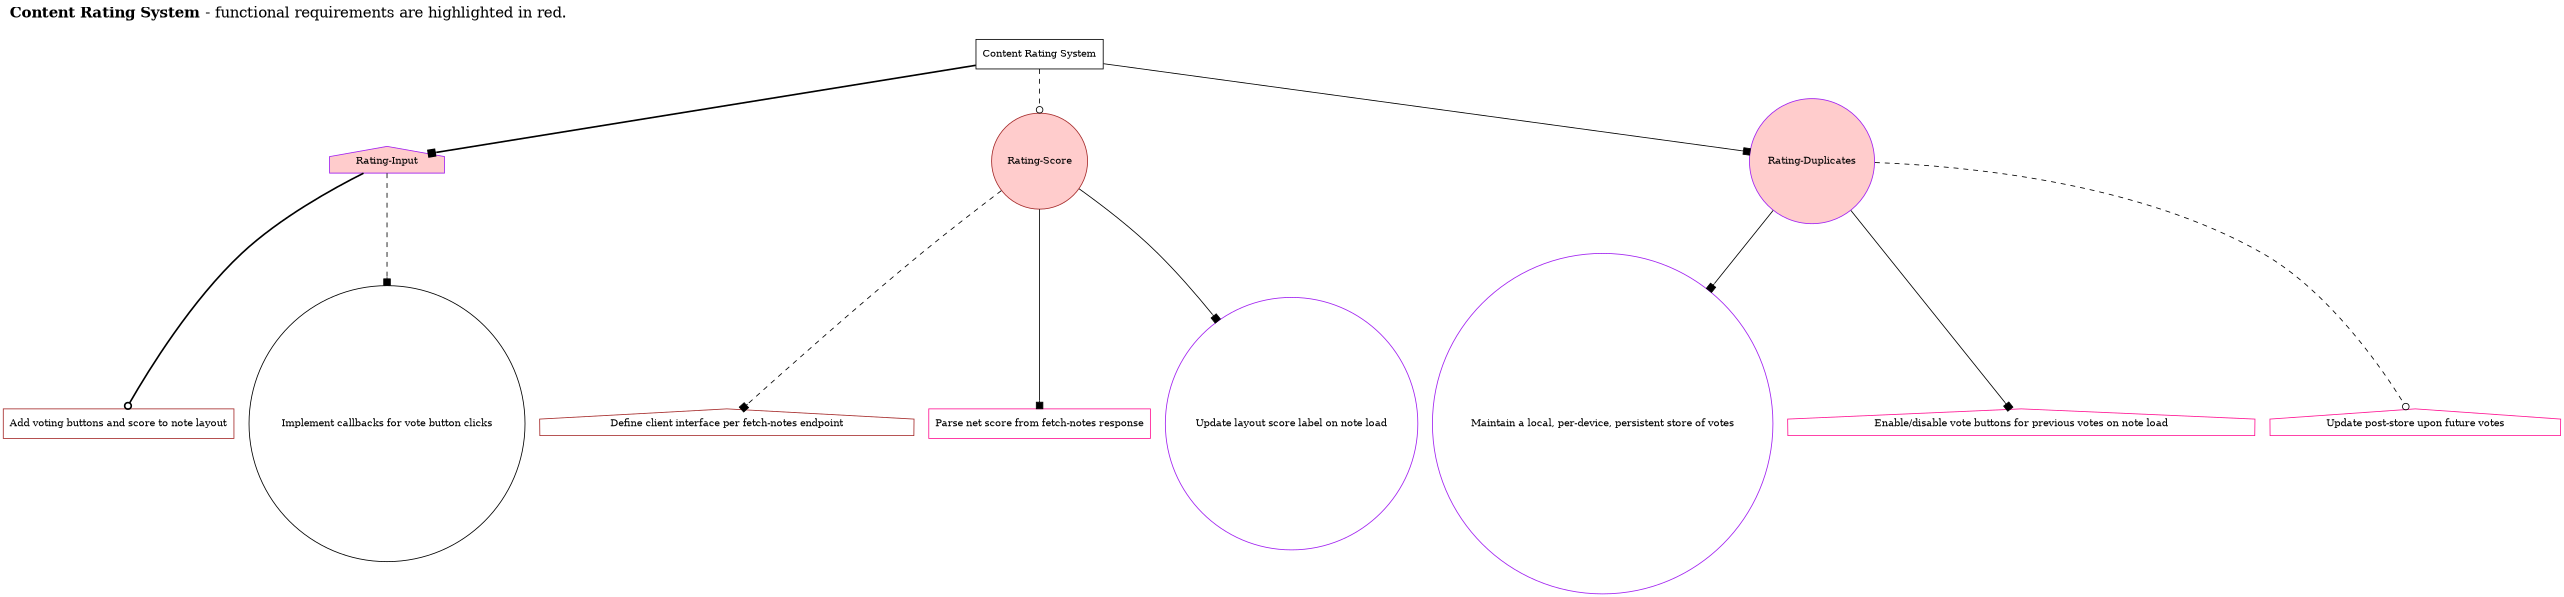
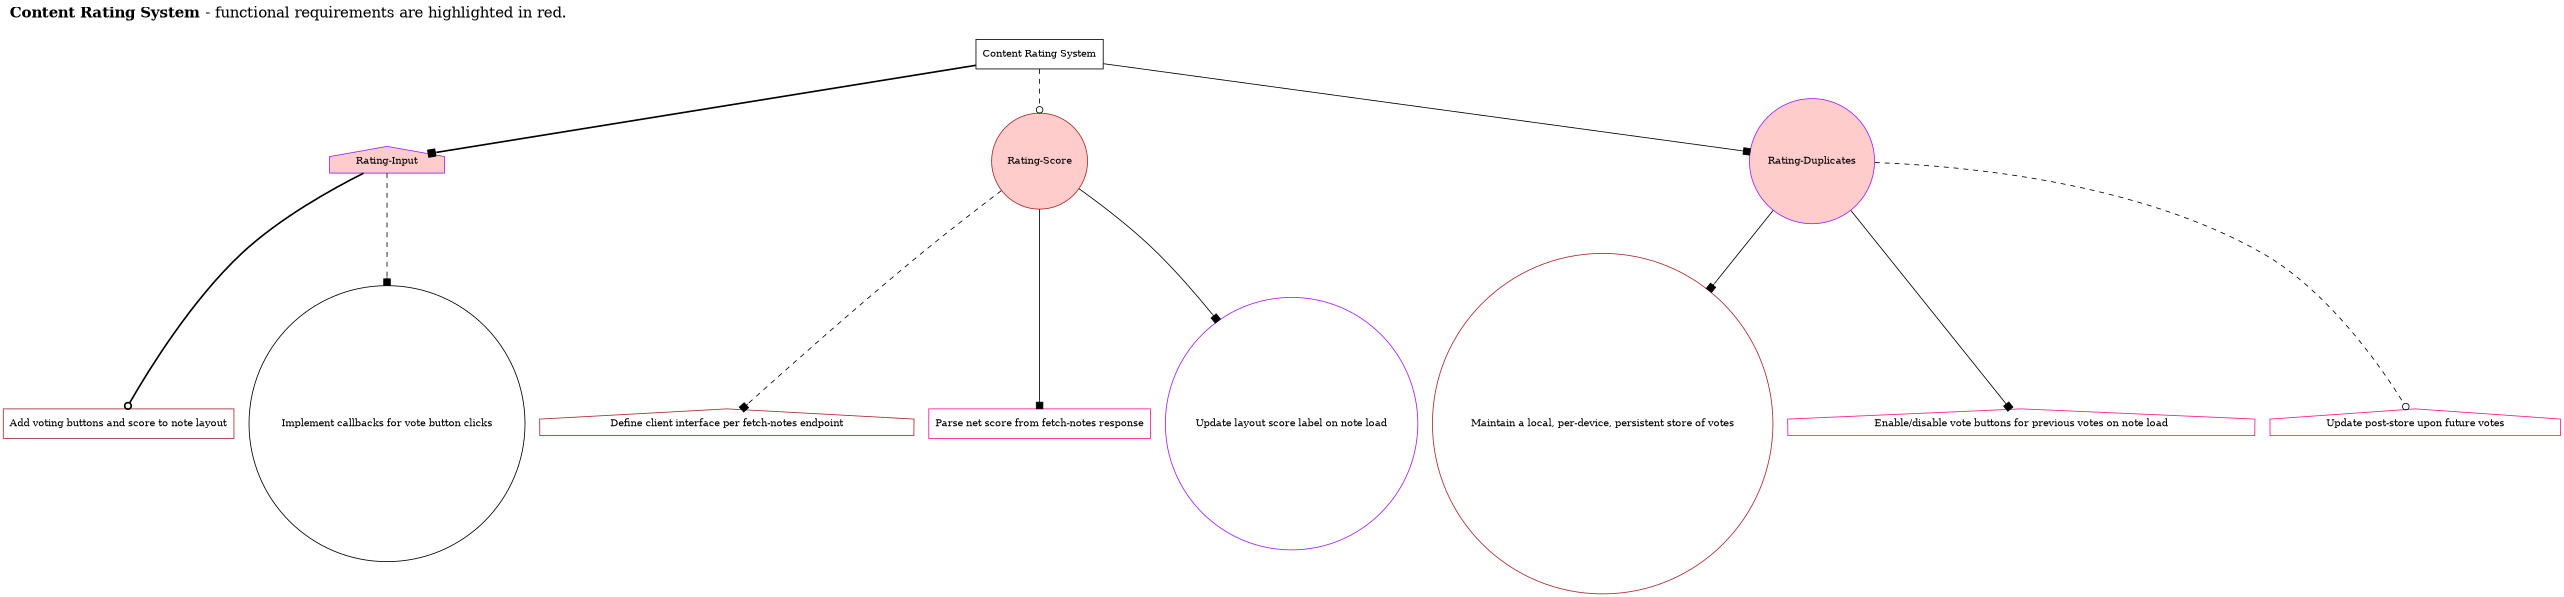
(1603, 424) -> (1603, 424)
